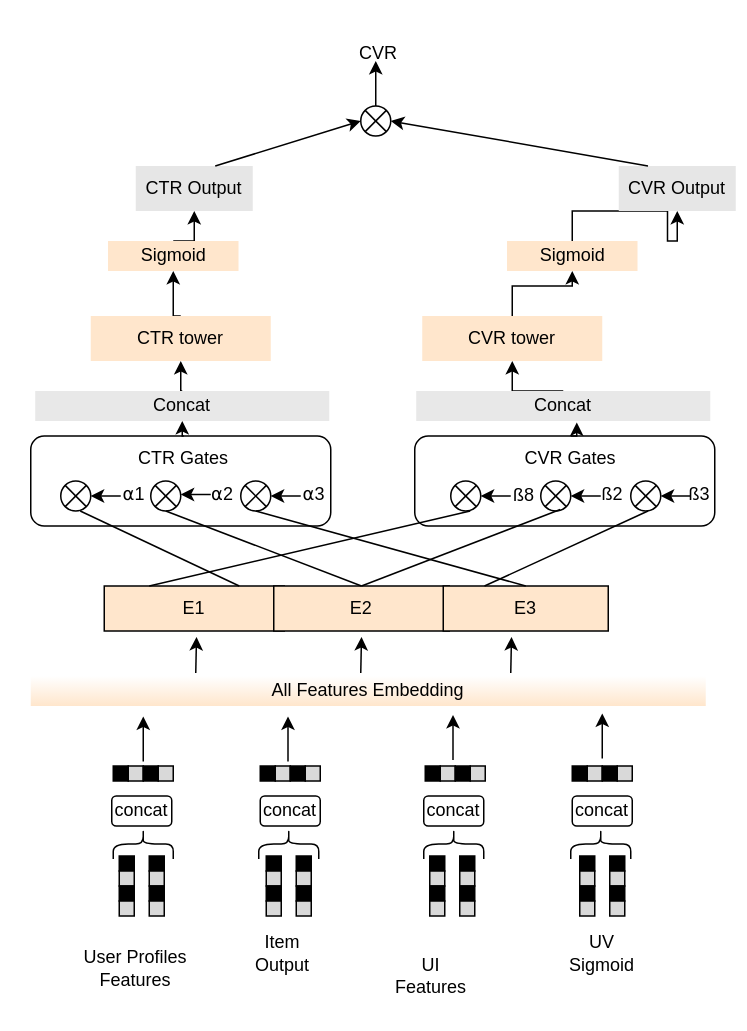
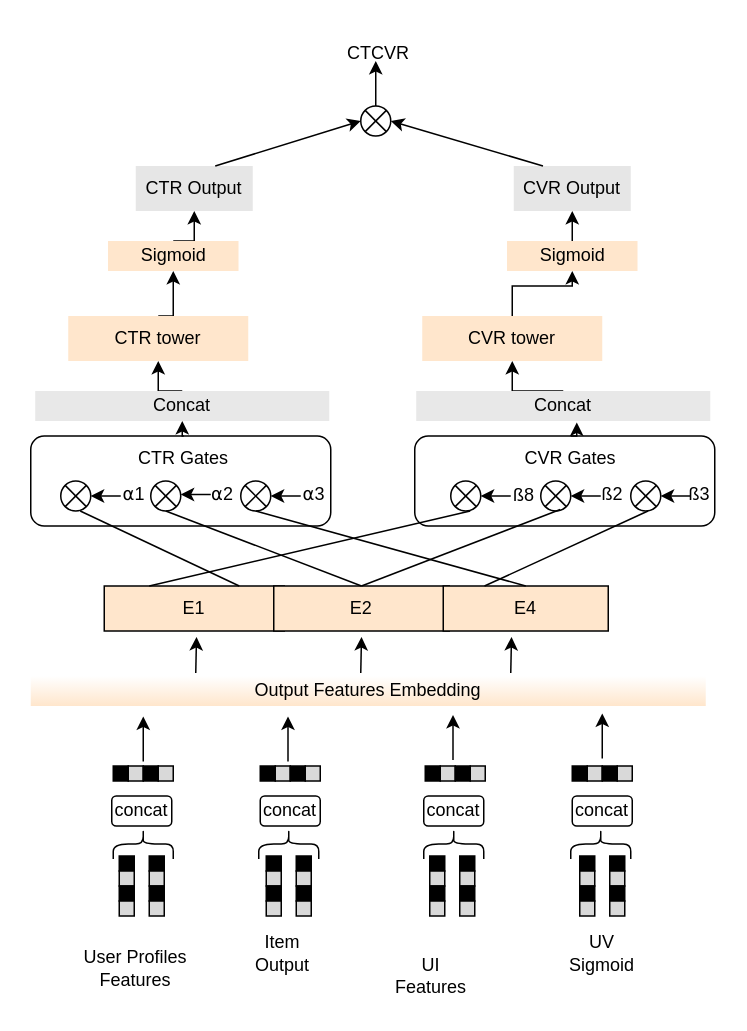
(379, 53) -> (379, 53)
(677, 188) -> (572, 188)
(181, 338) -> (158, 338)
(526, 608) -> (526, 608)
(368, 691) -> (368, 691)
